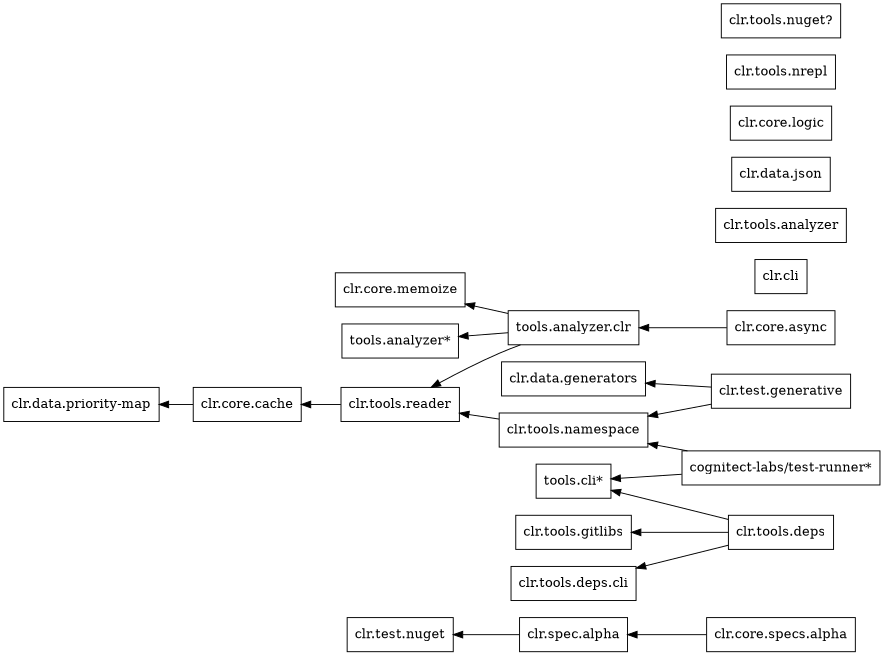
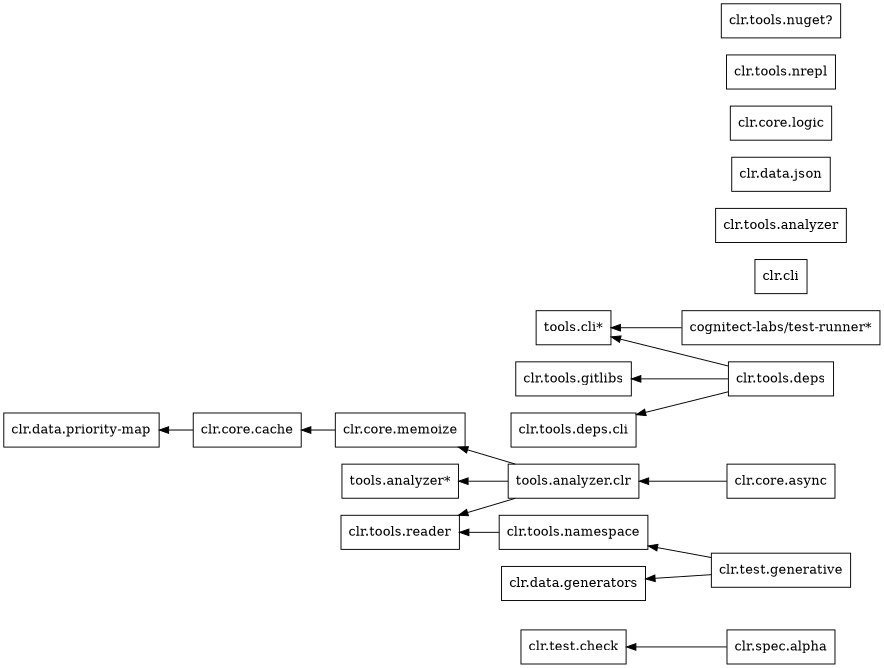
(326, 404) -> (323, 430)
(672, 448) -> none
(400, 635) -> (574, 647)
(781, 635) -> none
